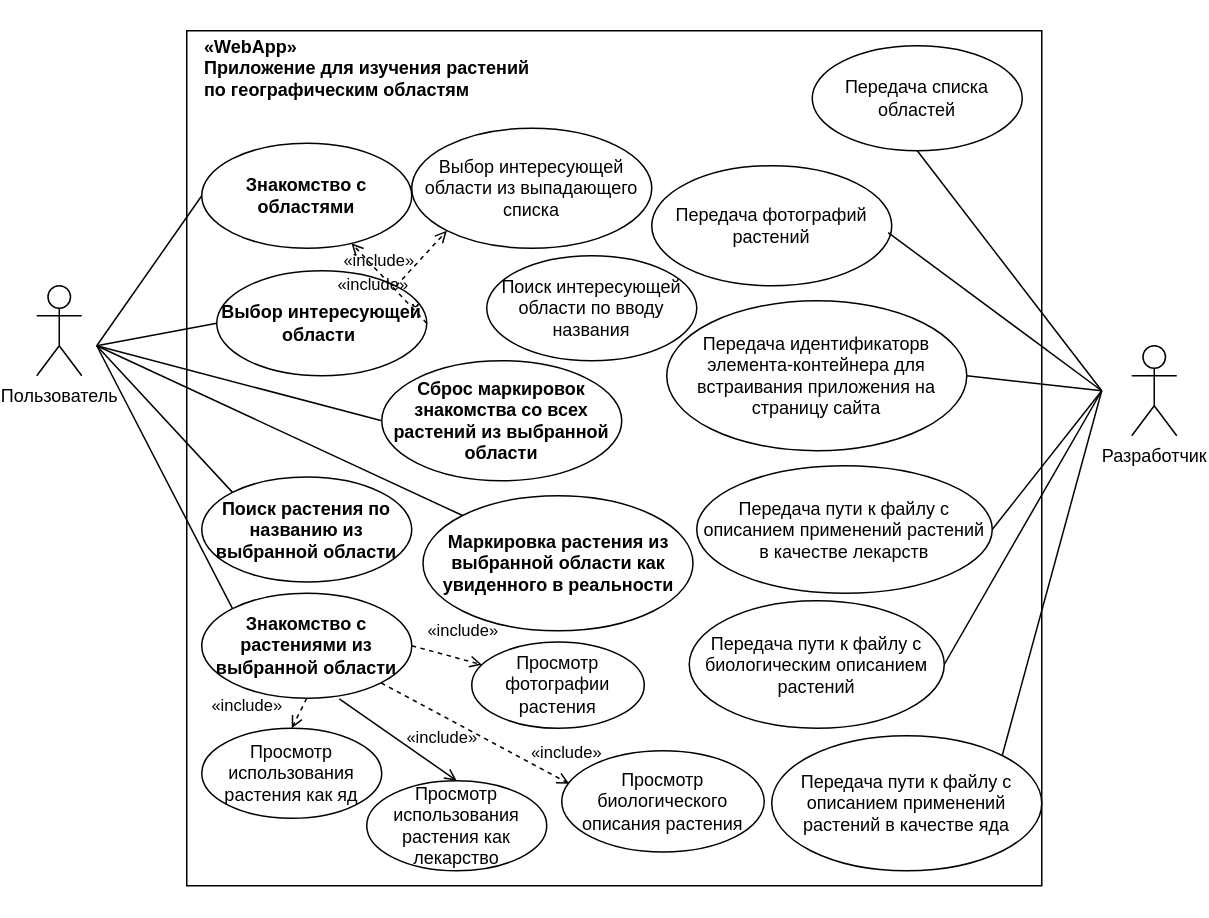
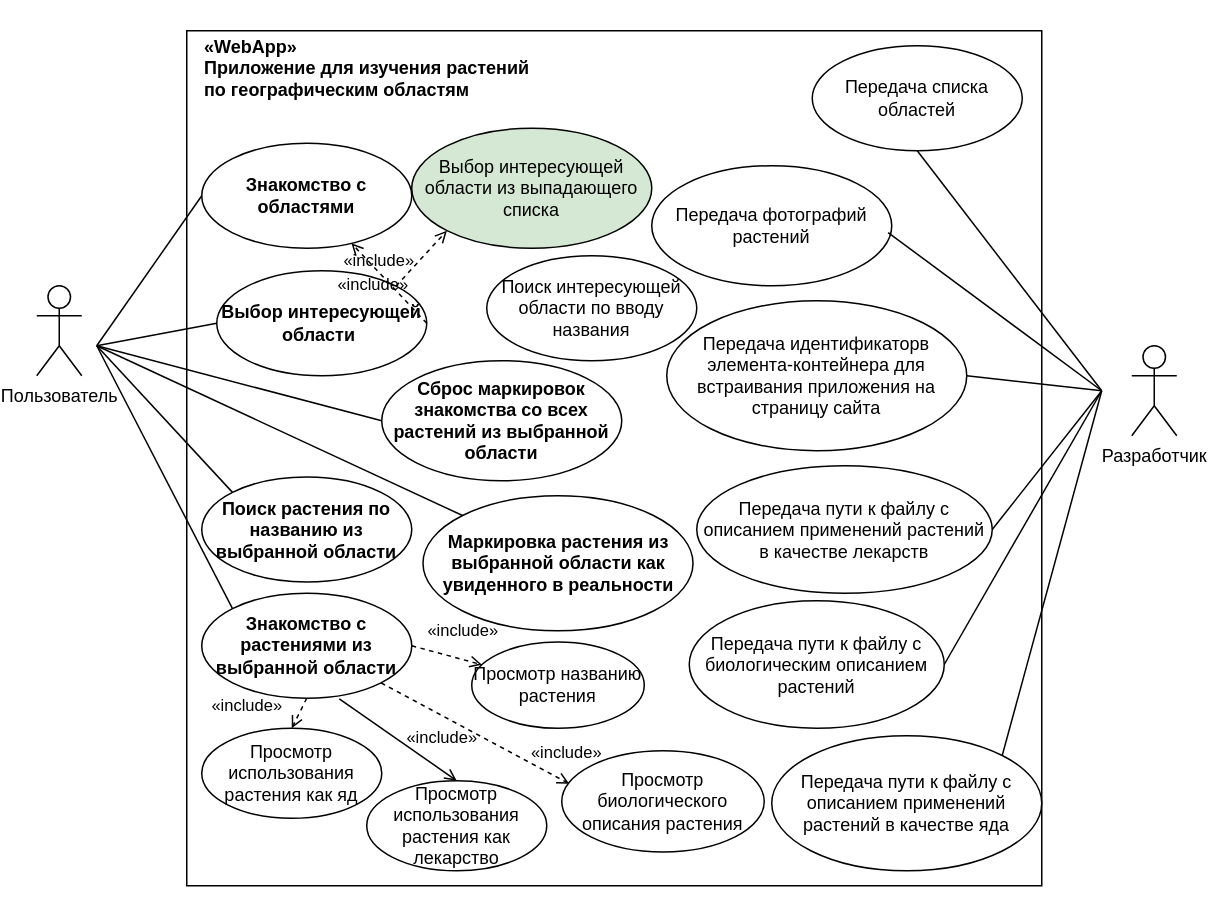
(532, 188) -> (532, 188)
(558, 685) -> (558, 685)
